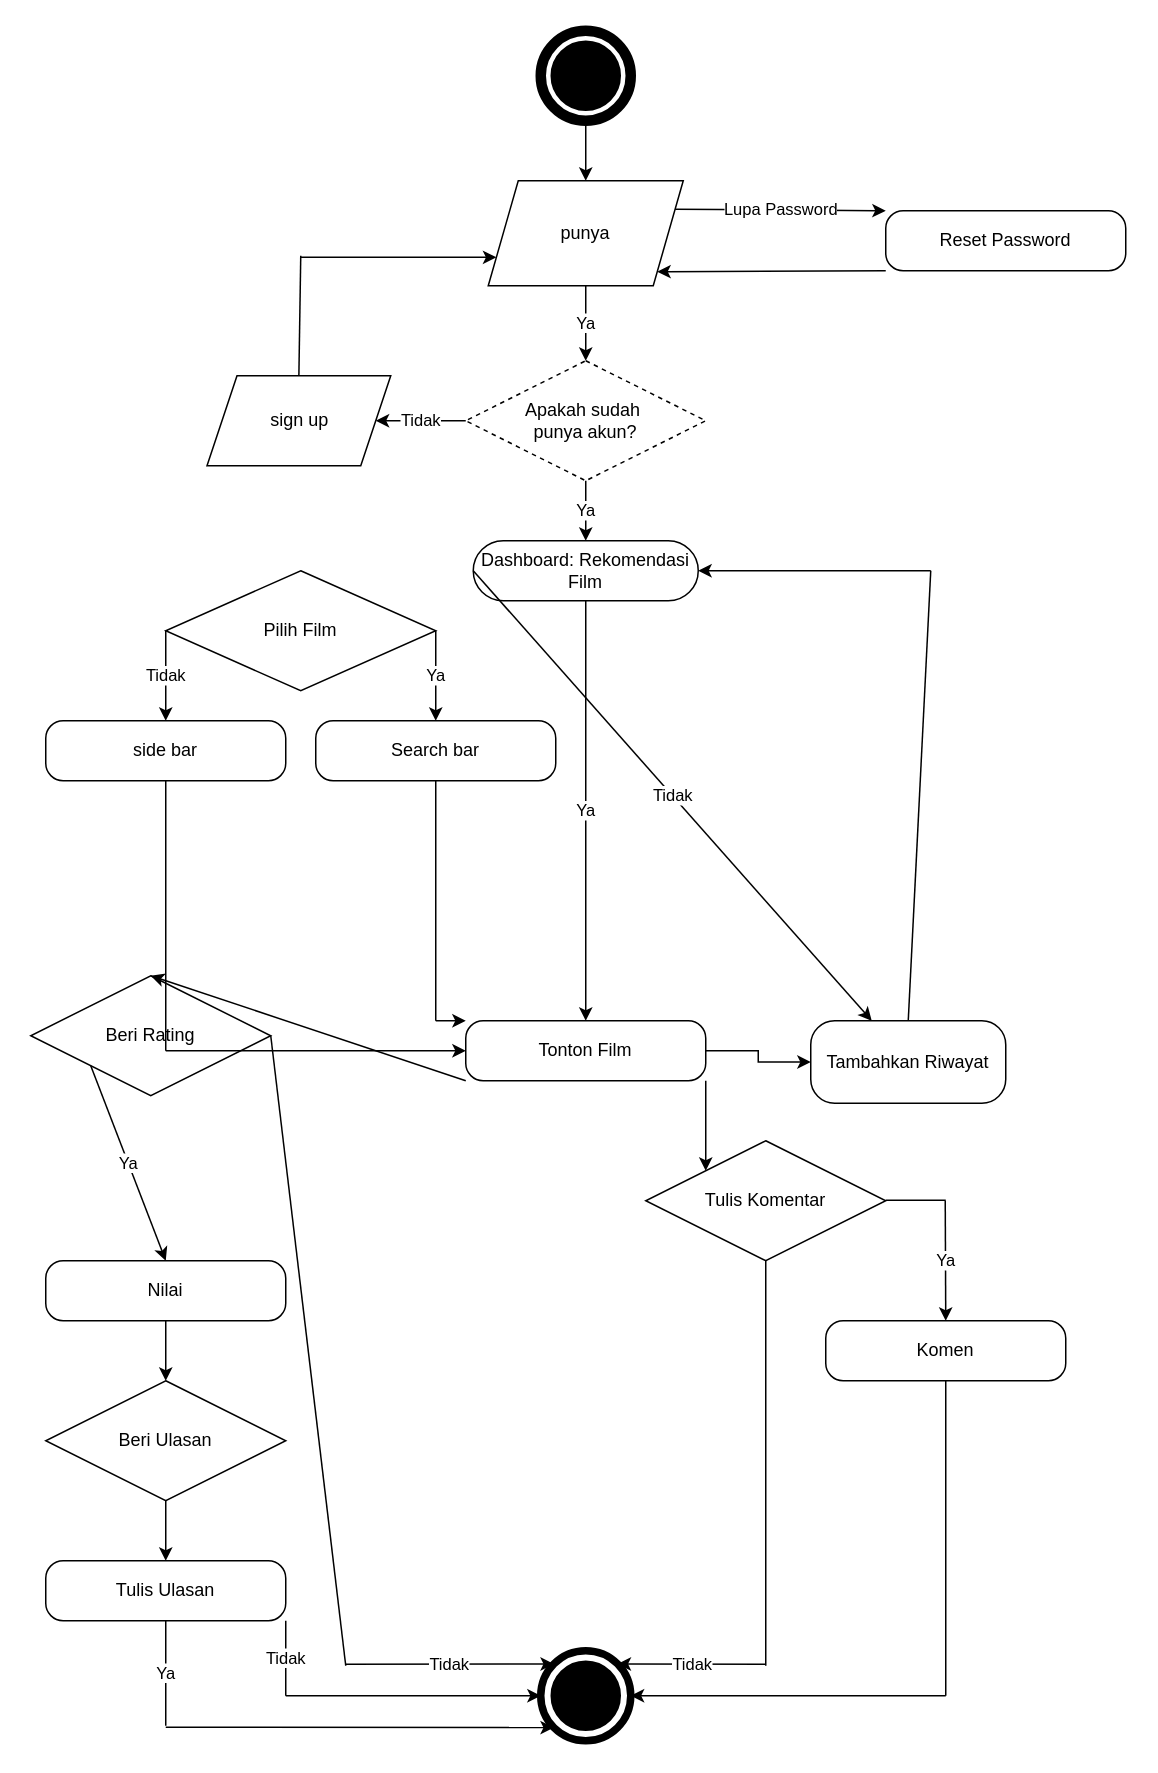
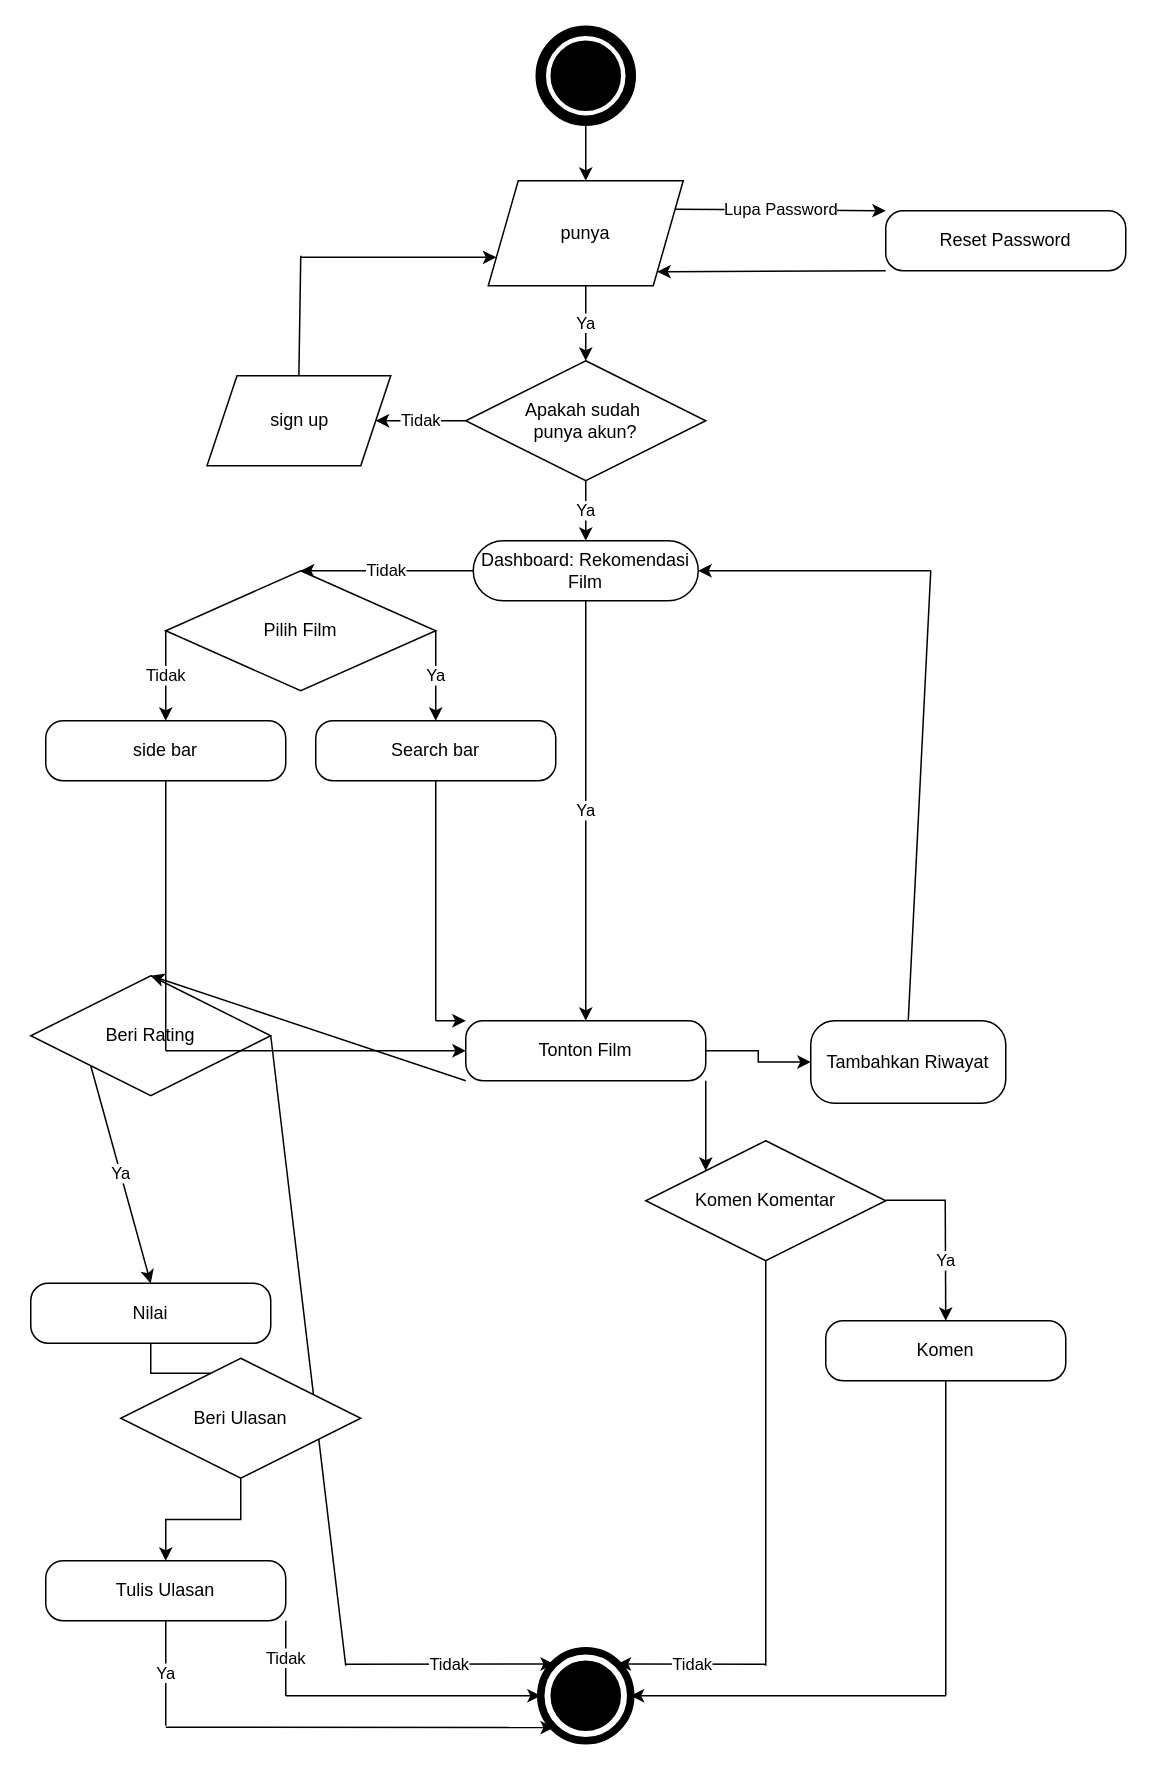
(586, 421) -> (586, 421)
(669, 792) -> (392, 571)
(766, 1201) -> (766, 1201)
(166, 1291) -> (151, 1313)
(166, 1441) -> (241, 1418)
